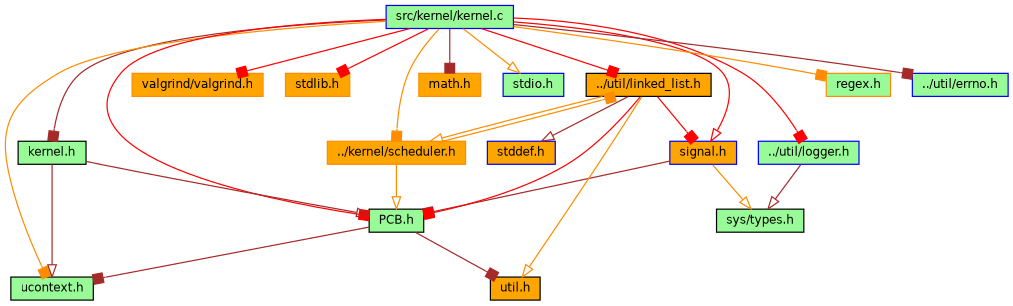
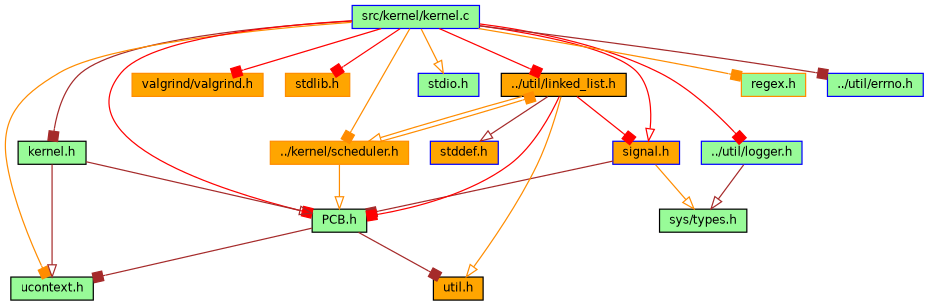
(450, 85) -> none
